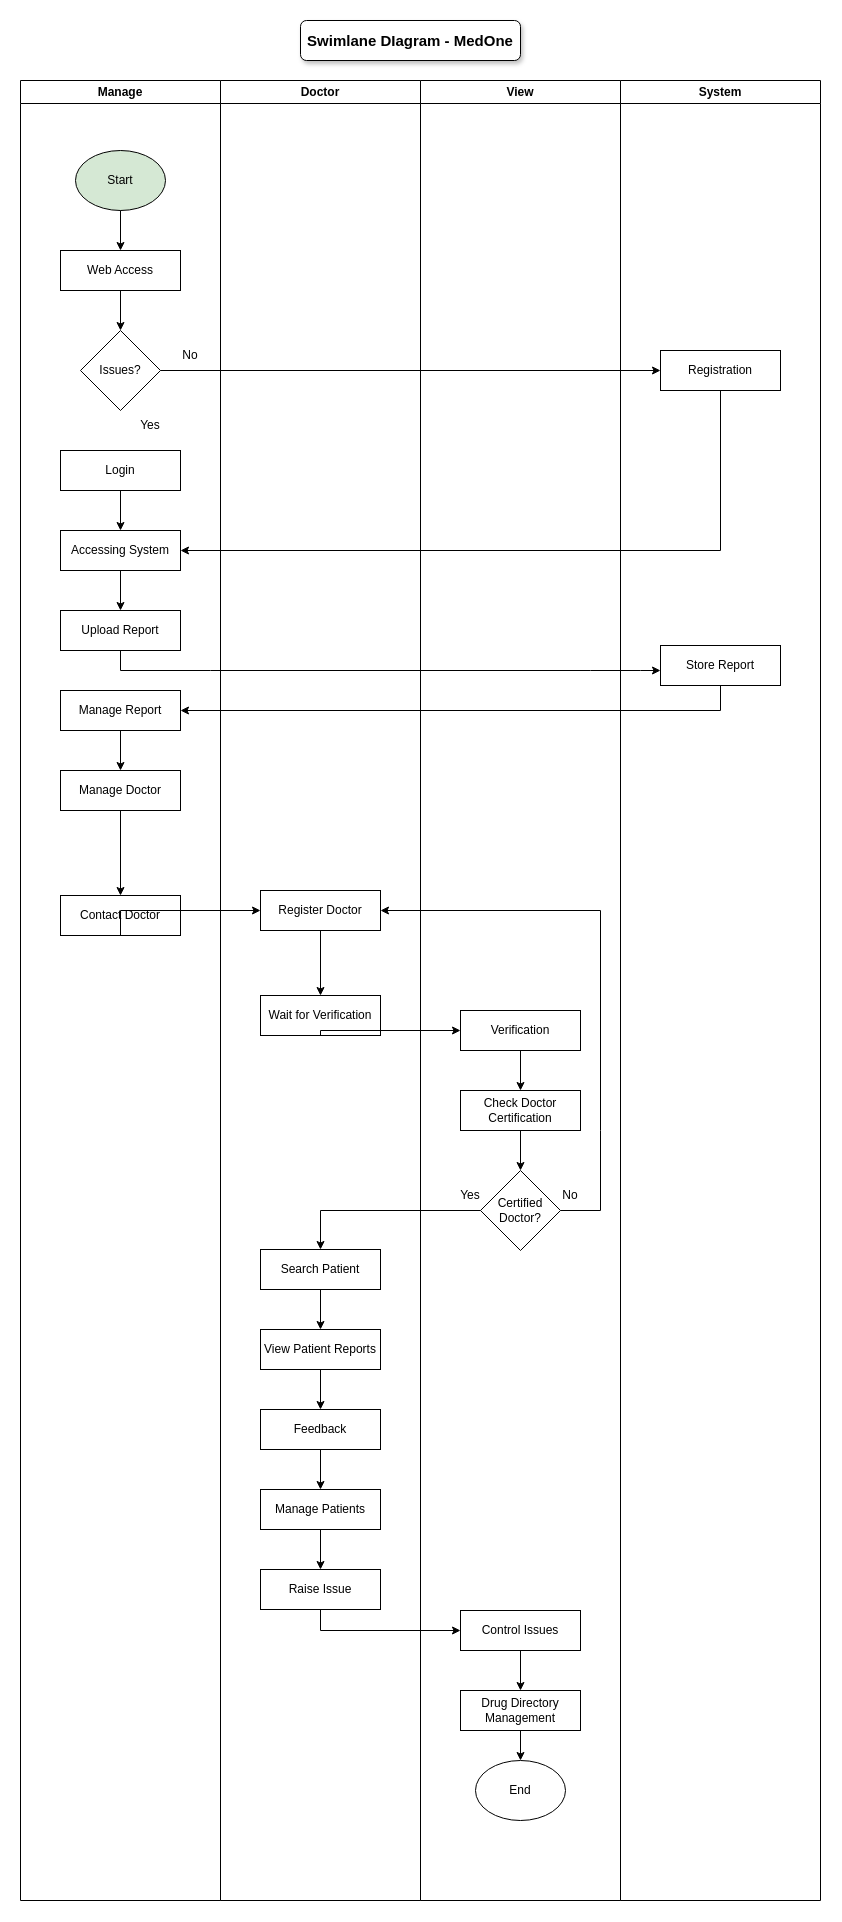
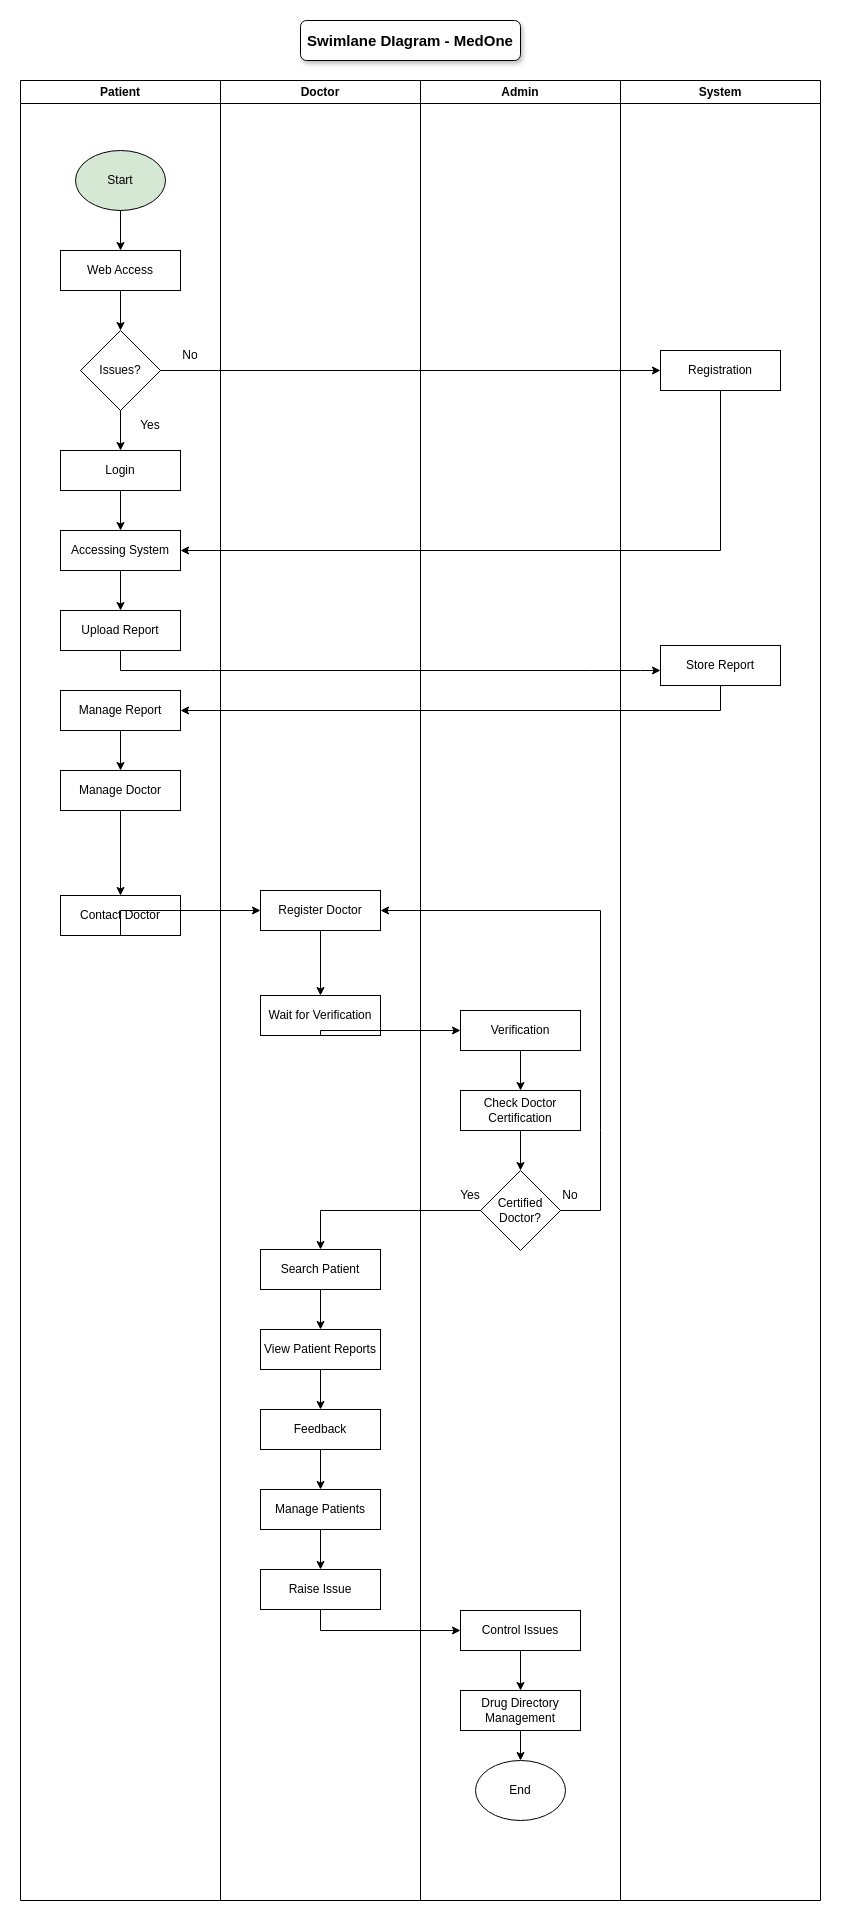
(121, 93) -> (121, 93)
(521, 93) -> (521, 93)
none -> (121, 427)
